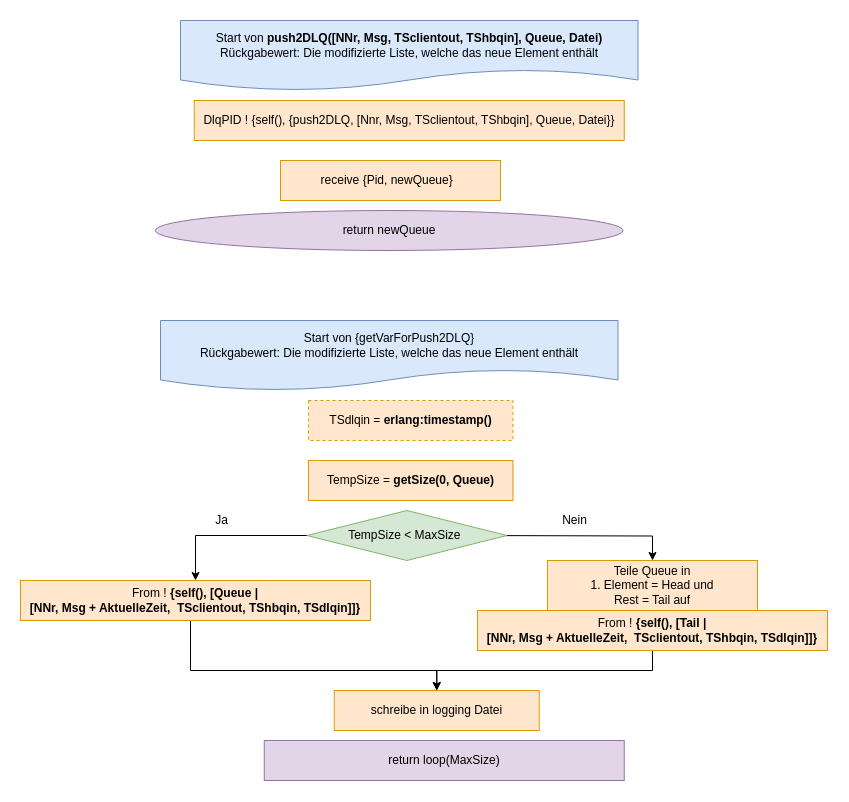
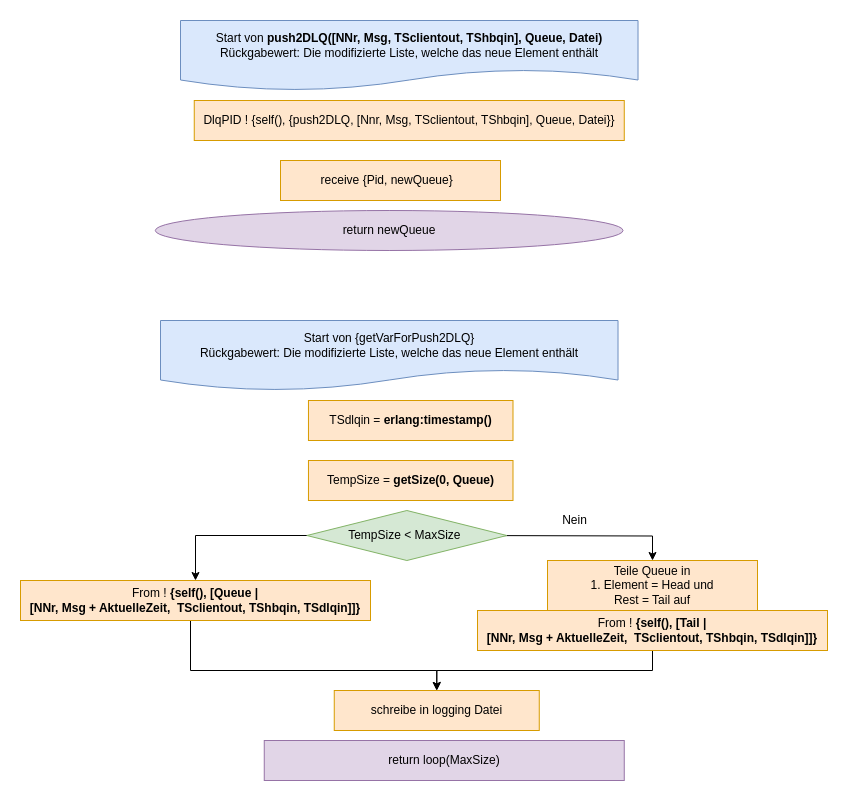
(411, 421) -> (411, 421)
(222, 521) -> none
